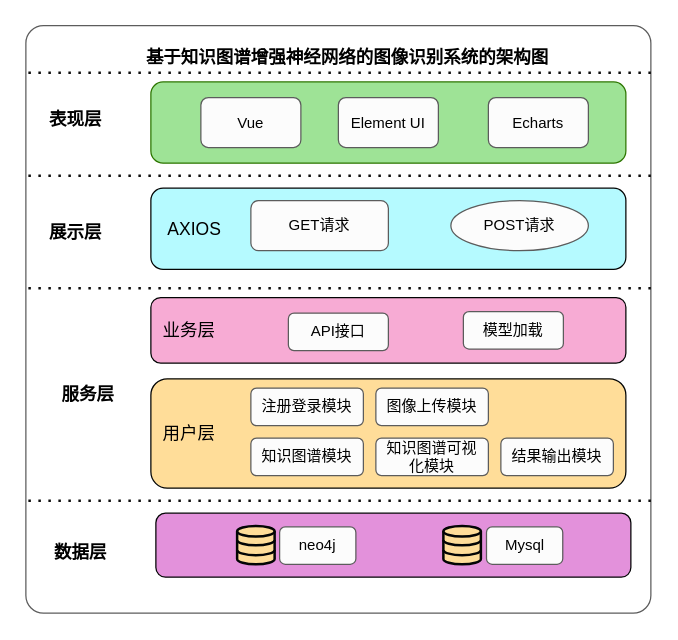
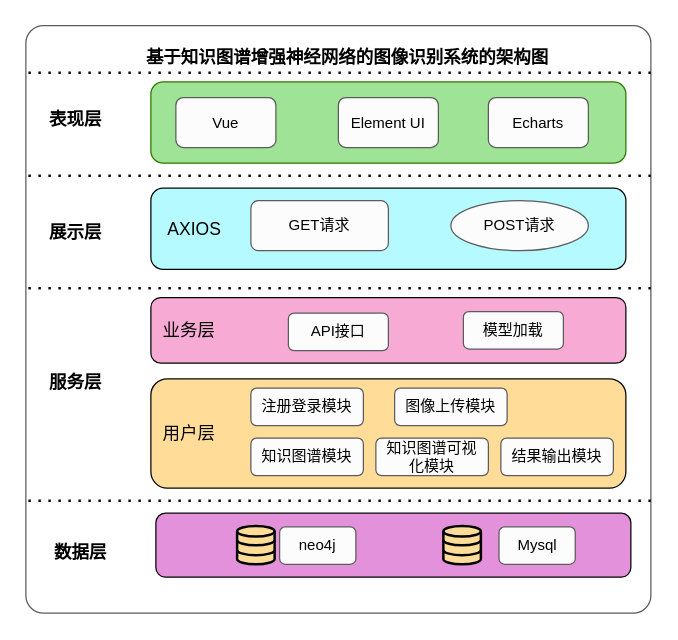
(251, 123) -> (226, 123)
(88, 394) -> (76, 382)
(432, 407) -> (451, 407)
(524, 546) -> (537, 546)
